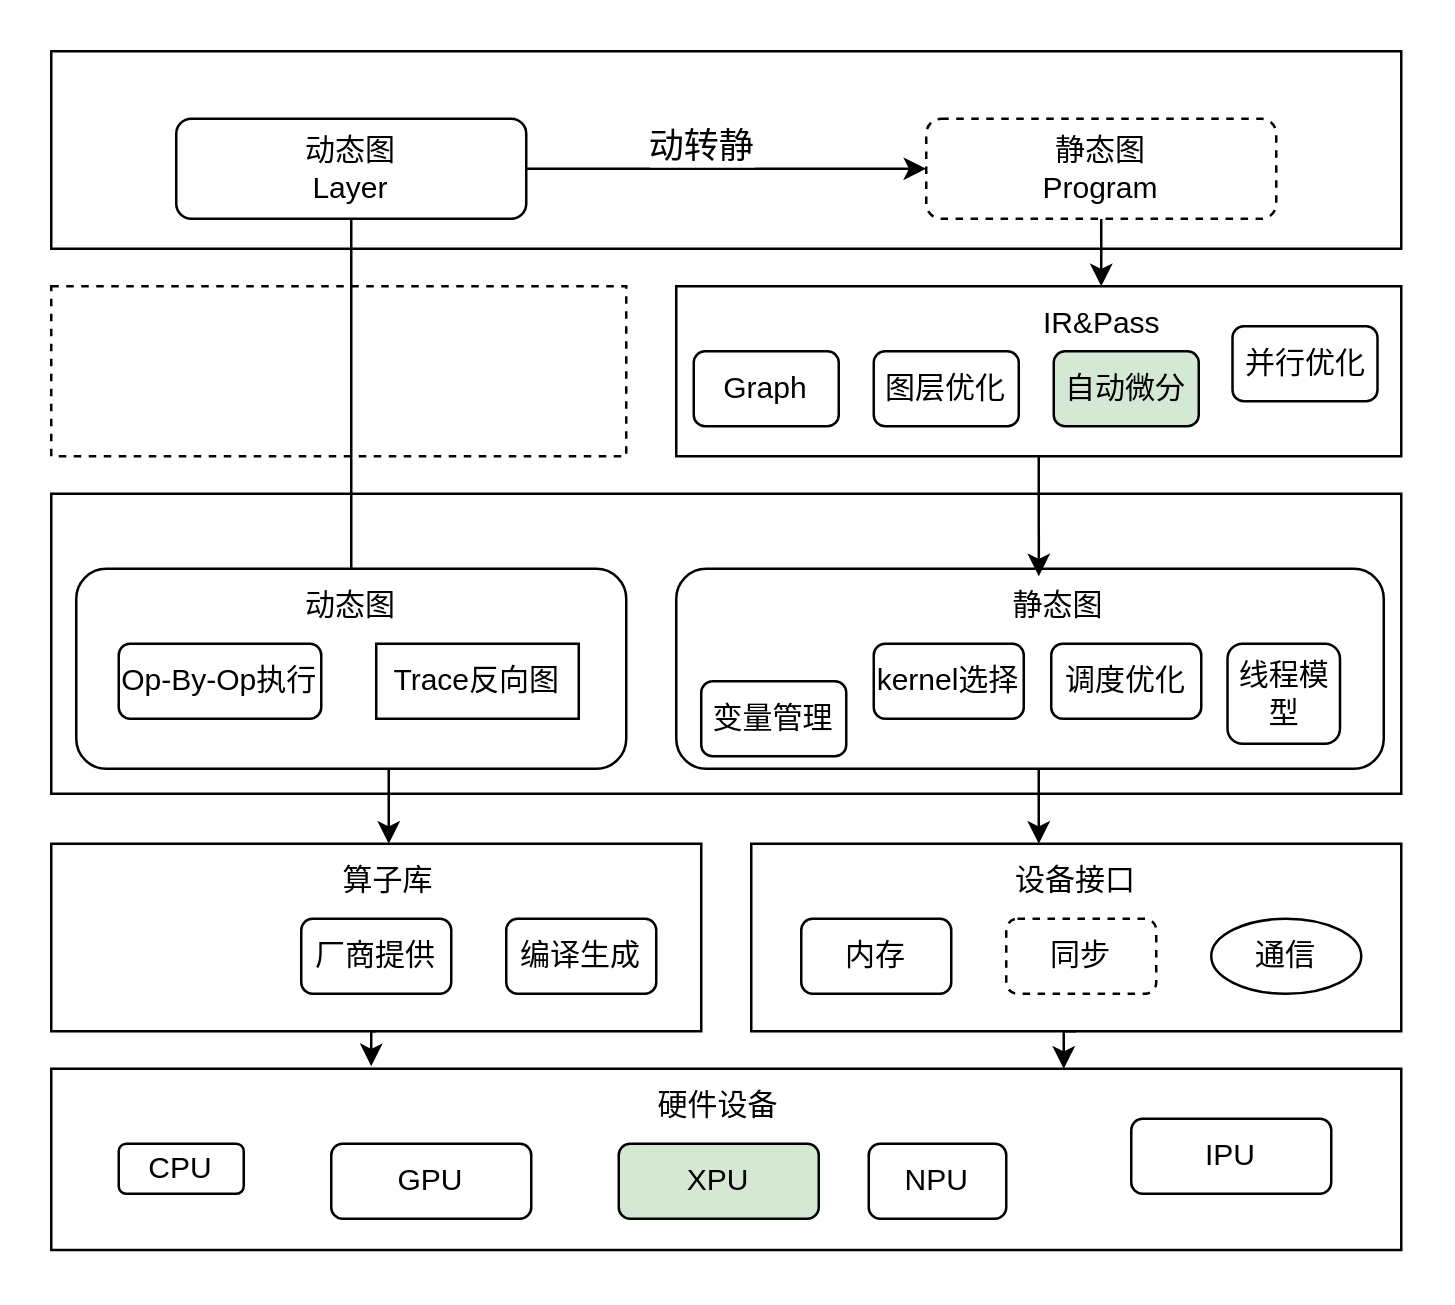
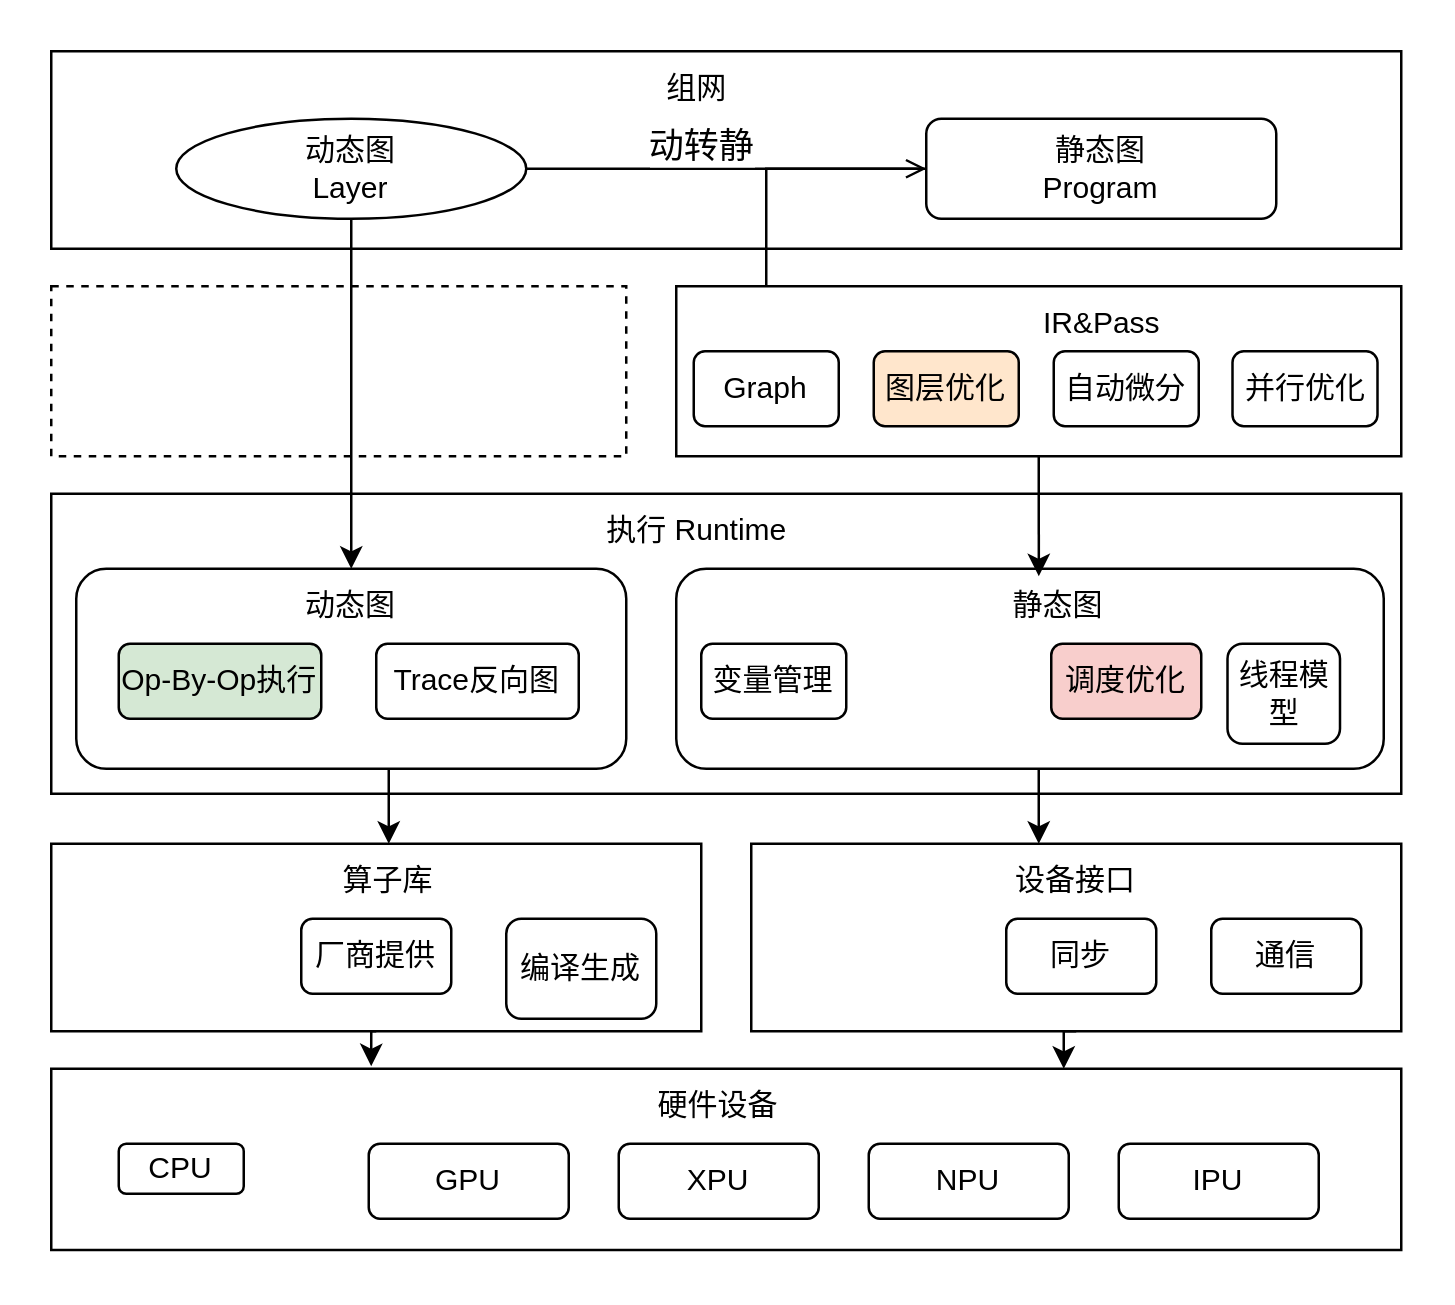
none -> (698, 89)
(351, 169) -> (351, 169)
(527, 169) -> (527, 169)
(1101, 169) -> (1101, 169)
(1101, 261) -> (766, 229)
(1305, 364) -> (1305, 389)
(946, 389) -> (946, 389)
(1126, 389) -> (1126, 389)
none -> (698, 531)
(351, 557) -> (351, 550)
(220, 681) -> (220, 681)
(478, 681) -> (478, 681)
(949, 681) -> none
(1126, 681) -> (1126, 681)
(774, 719) -> (774, 681)
(581, 956) -> (581, 969)
(876, 956) -> none
(1081, 956) -> (1081, 956)
(1286, 956) -> (1286, 956)
(1231, 1156) -> (1219, 1181)
(431, 1181) -> (469, 1181)
(719, 1181) -> (719, 1181)
(938, 1181) -> (969, 1181)
